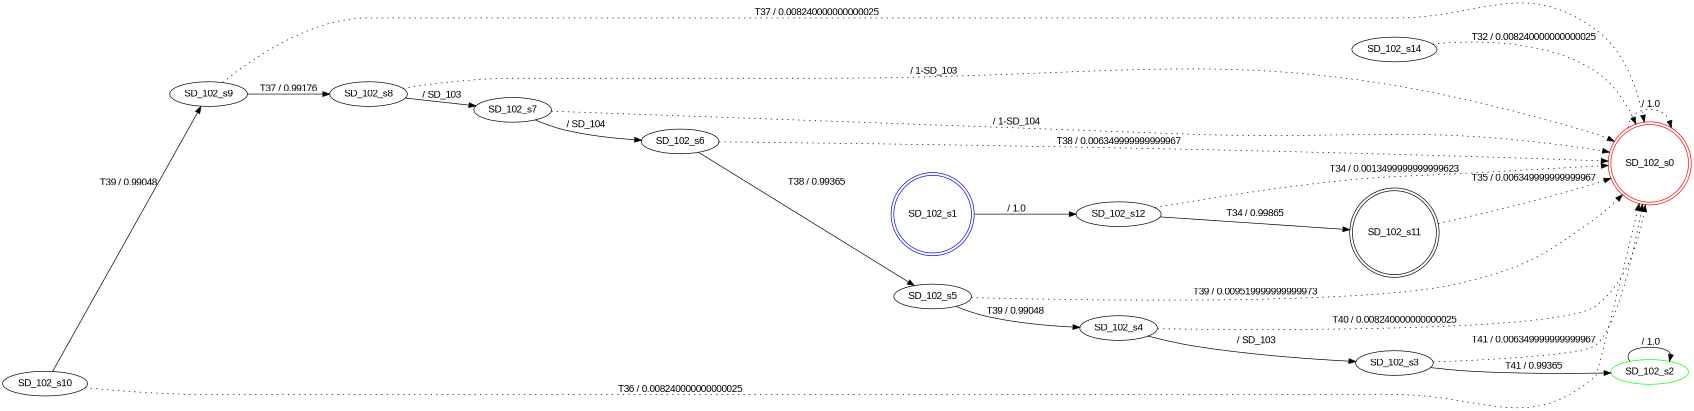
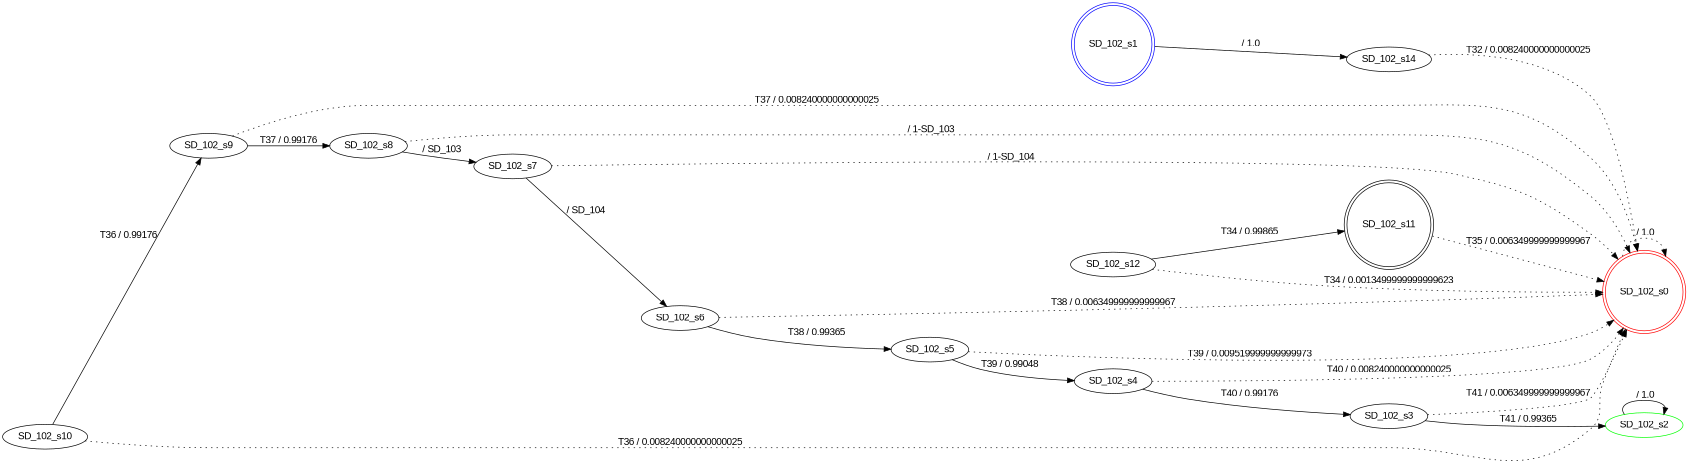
(129, 183) -> (129, 235)
(1022, 214) -> (1248, 52)
(1255, 341) -> (1250, 394)
